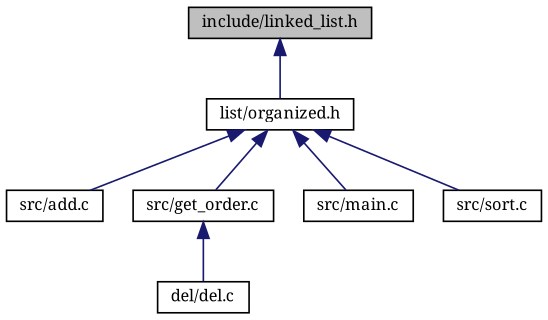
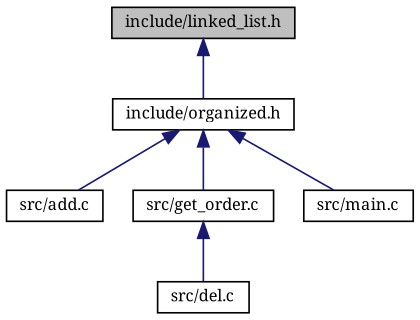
(280, 114) -> (203, 114)
(492, 206) -> none
(203, 297) -> (203, 297)
